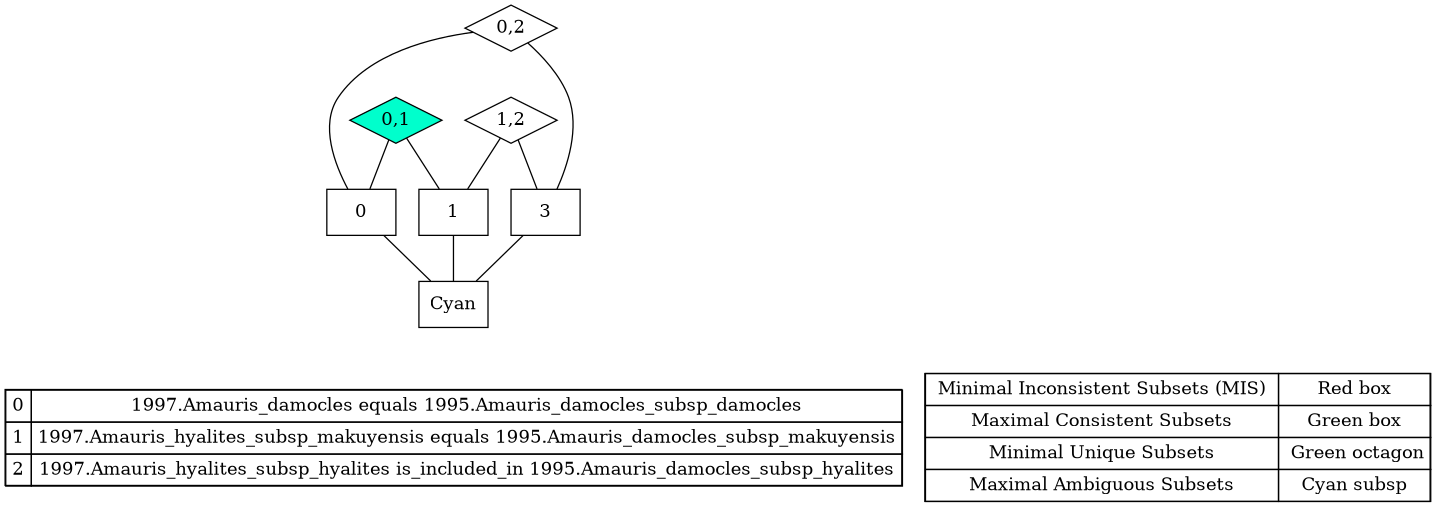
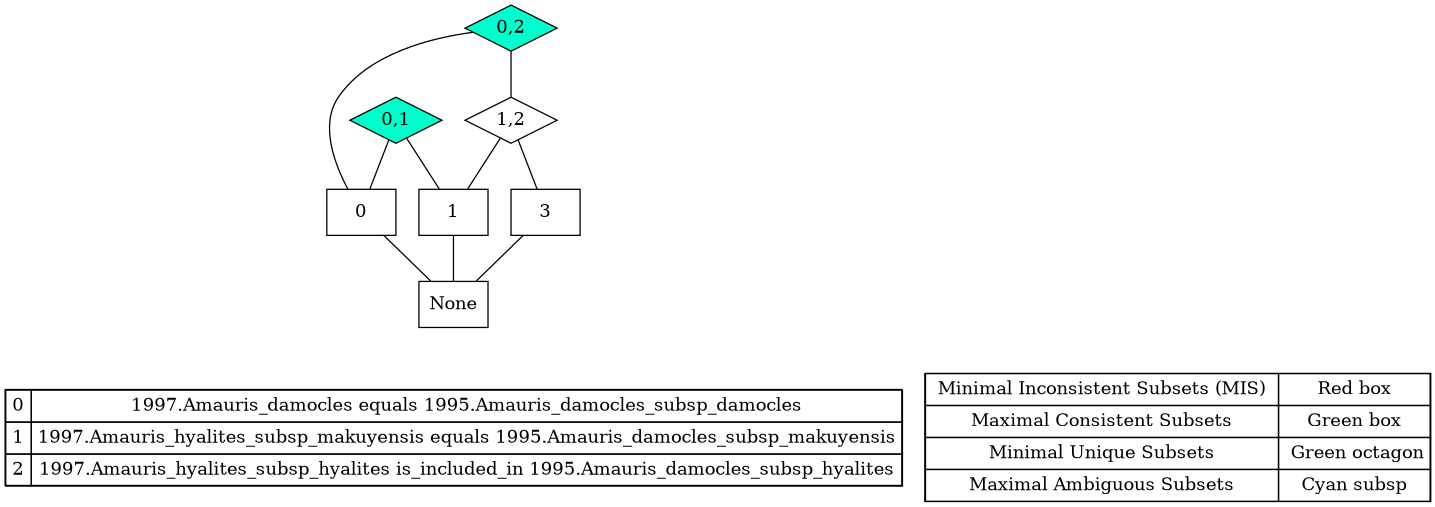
(511, 28) -> (511, 28)
(572, 110) -> (511, 74)
(453, 304) -> (453, 304)
